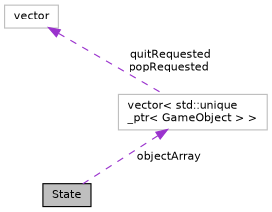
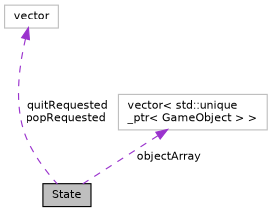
(112, 64) -> (20, 116)
